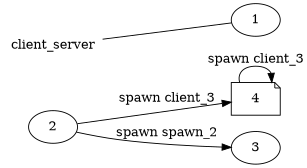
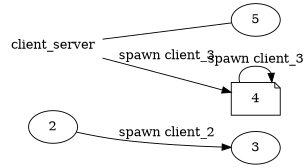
(256, 20) -> (256, 20)
(150, 114) -> (162, 74)
(167, 133) -> (167, 133)
